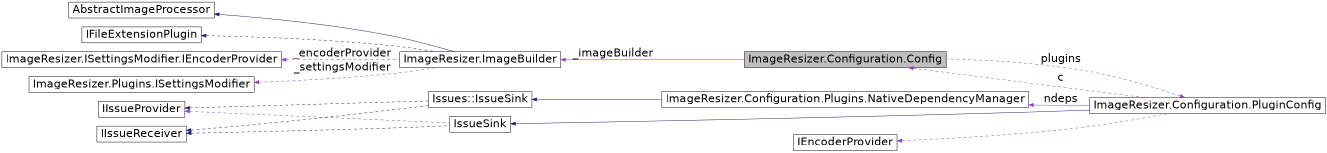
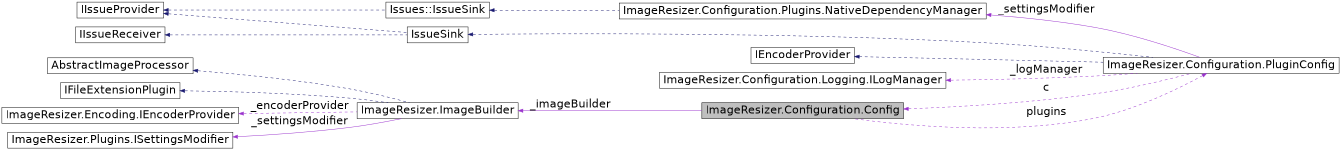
(338, 27) -> (304, 82)
(142, 60) -> (120, 115)
(348, 77) -> (320, 131)
none -> (803, 80)
(599, 99) -> (557, 10)
(1059, 99) -> (1045, 10)
(300, 116) -> (288, 23)
(803, 118) -> (813, 36)
(304, 120) -> none
(1035, 132) -> (981, 59)
